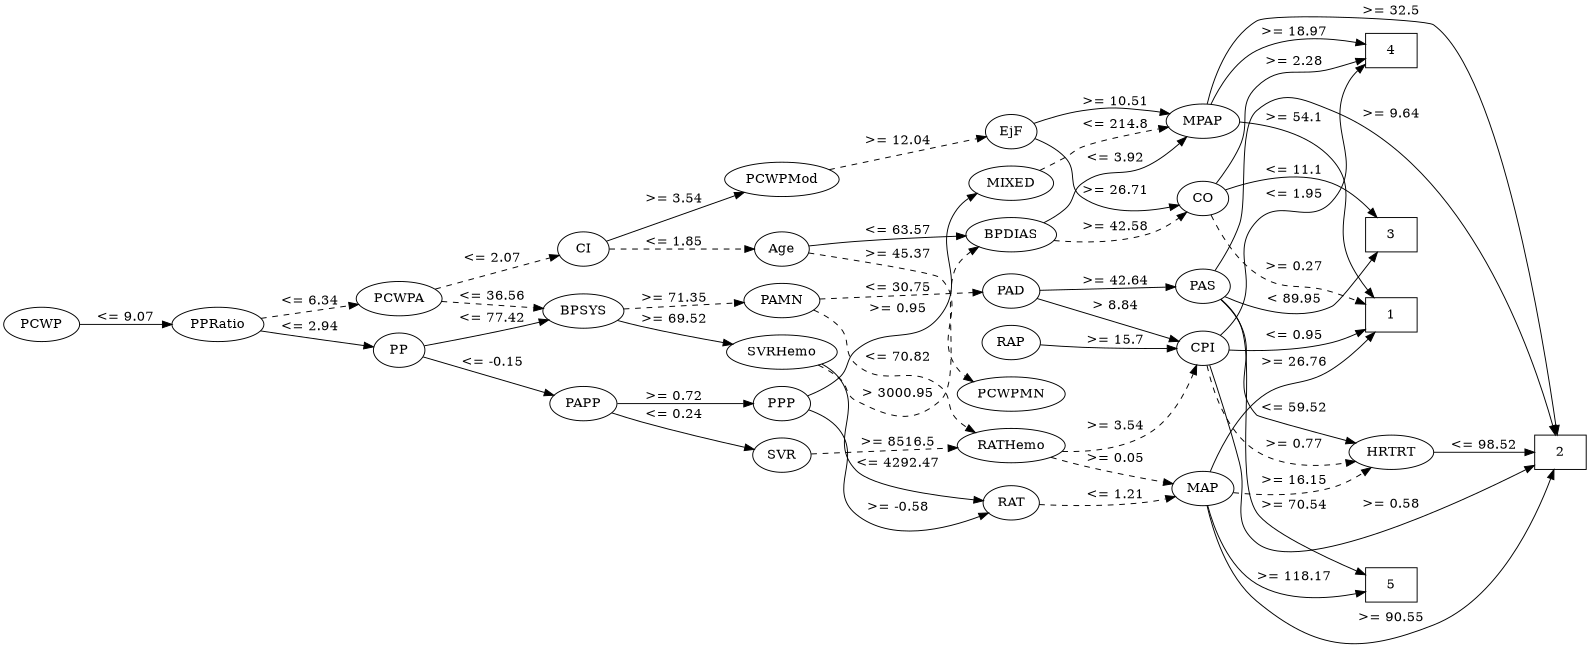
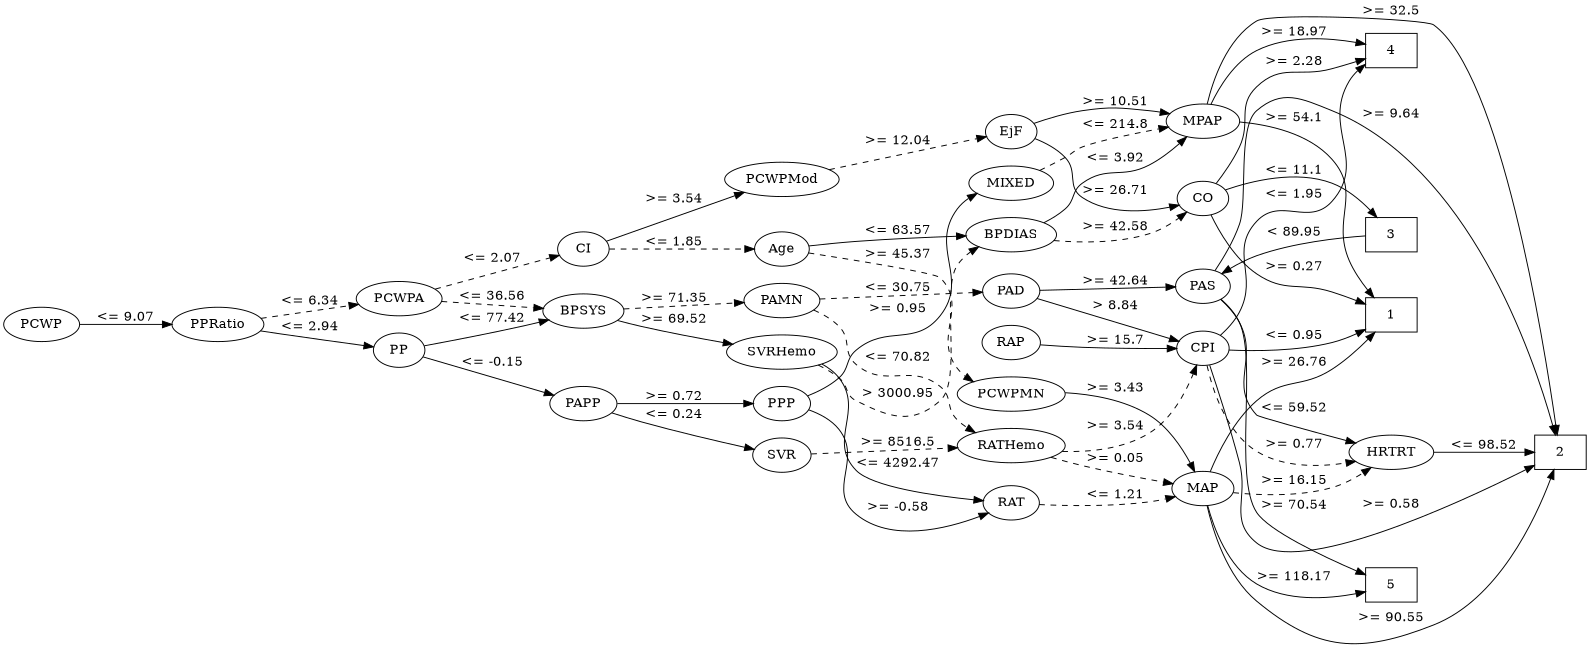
(1269, 281) -> (1269, 281)
(1308, 313) -> (1296, 245)
none -> (1139, 409)
